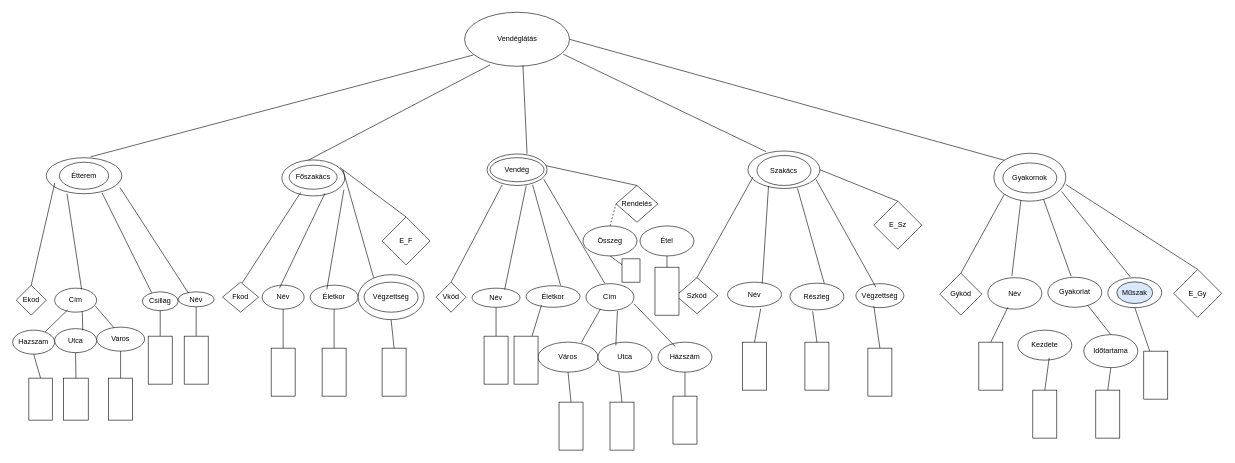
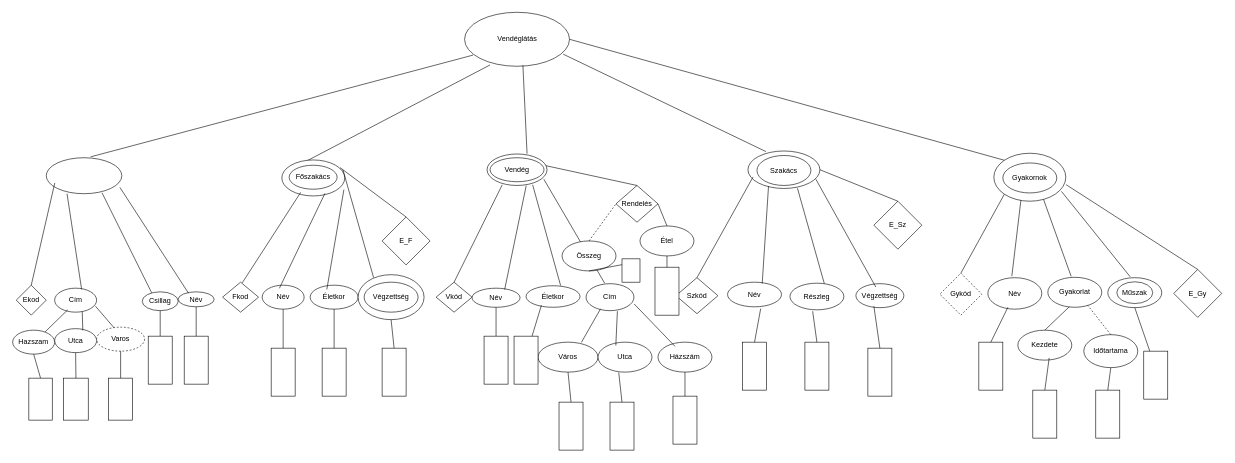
(84, 176) -> none
none -> (663, 215)
(610, 241) -> (589, 256)
(1135, 293) -> (1135, 293)
(961, 294) -> (961, 294)
(451, 297) -> (454, 297)
none -> (1057, 319)
(1099, 320) -> (1099, 320)
(120, 339) -> (120, 339)
